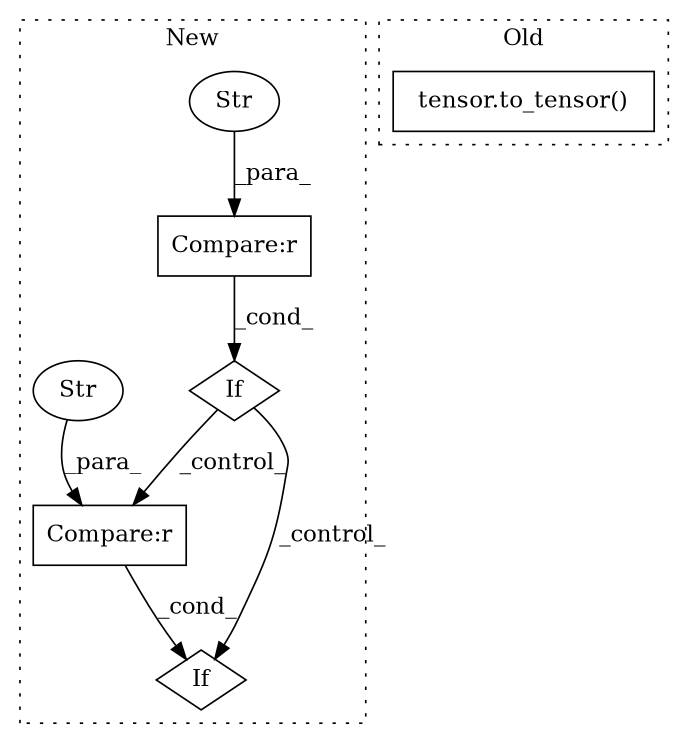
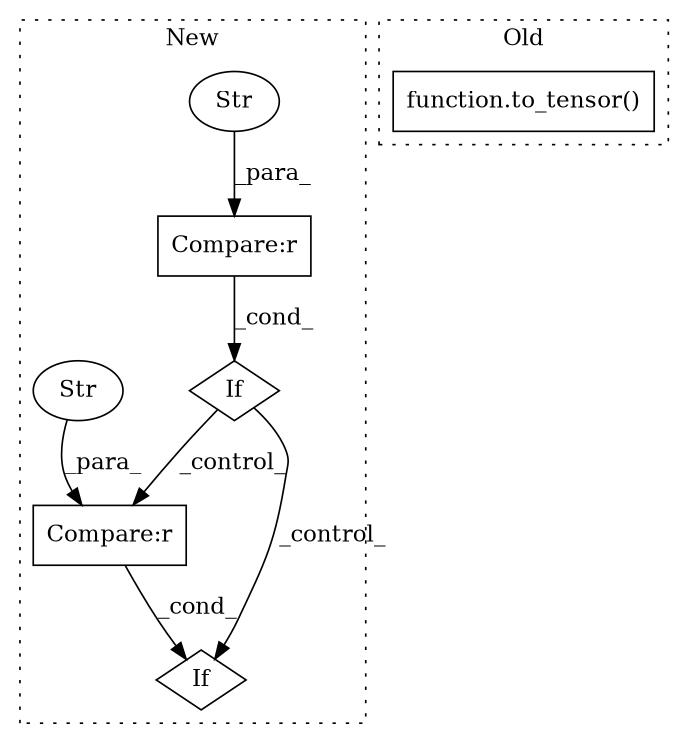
(524, 101) -> (524, 101)
